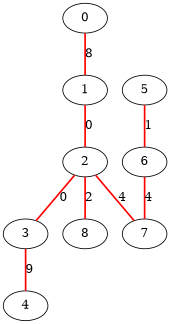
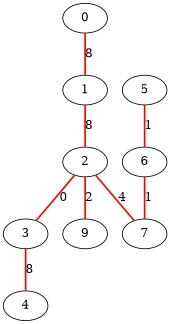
(89, 126) -> (89, 126)
(149, 198) -> (149, 198)
(85, 234) -> (85, 234)
(30, 270) -> (30, 270)
